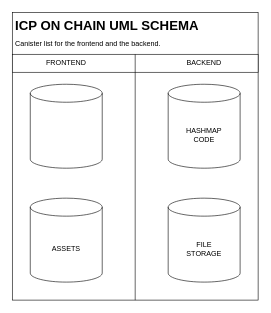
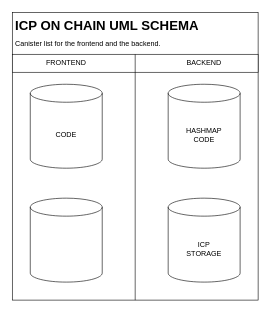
none -> (66, 135)
(66, 249) -> none
(204, 249) -> (204, 249)
